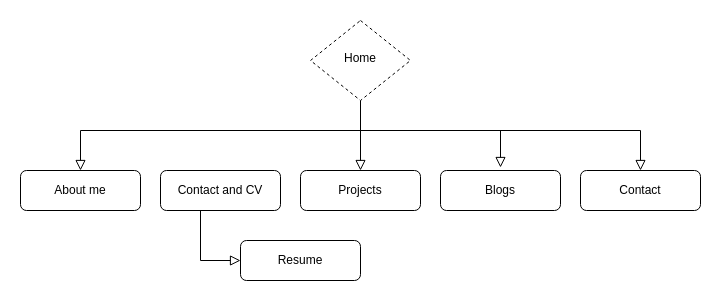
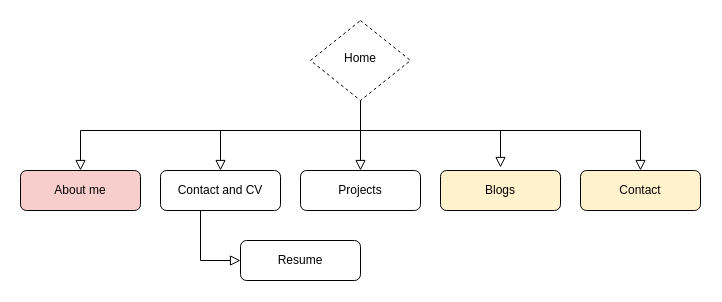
none -> (221, 146)
(81, 191) -> (81, 191)
(501, 191) -> (501, 191)
(641, 191) -> (641, 191)
